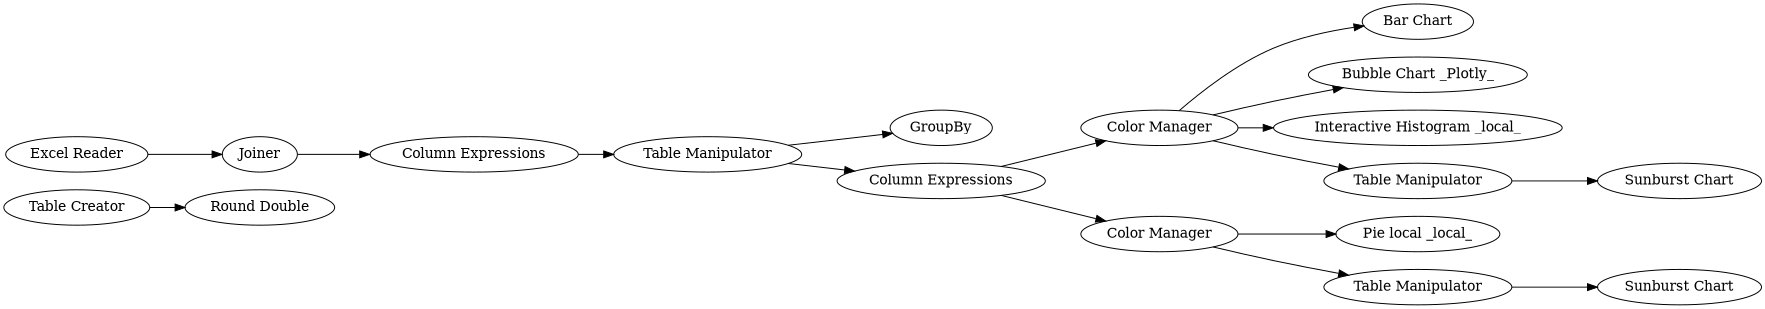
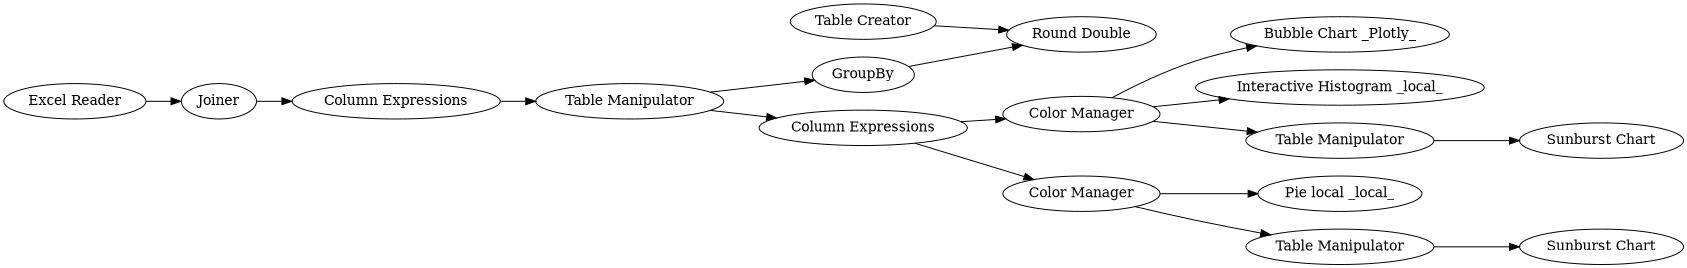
(1418, 22) -> none
none -> (960, 57)
